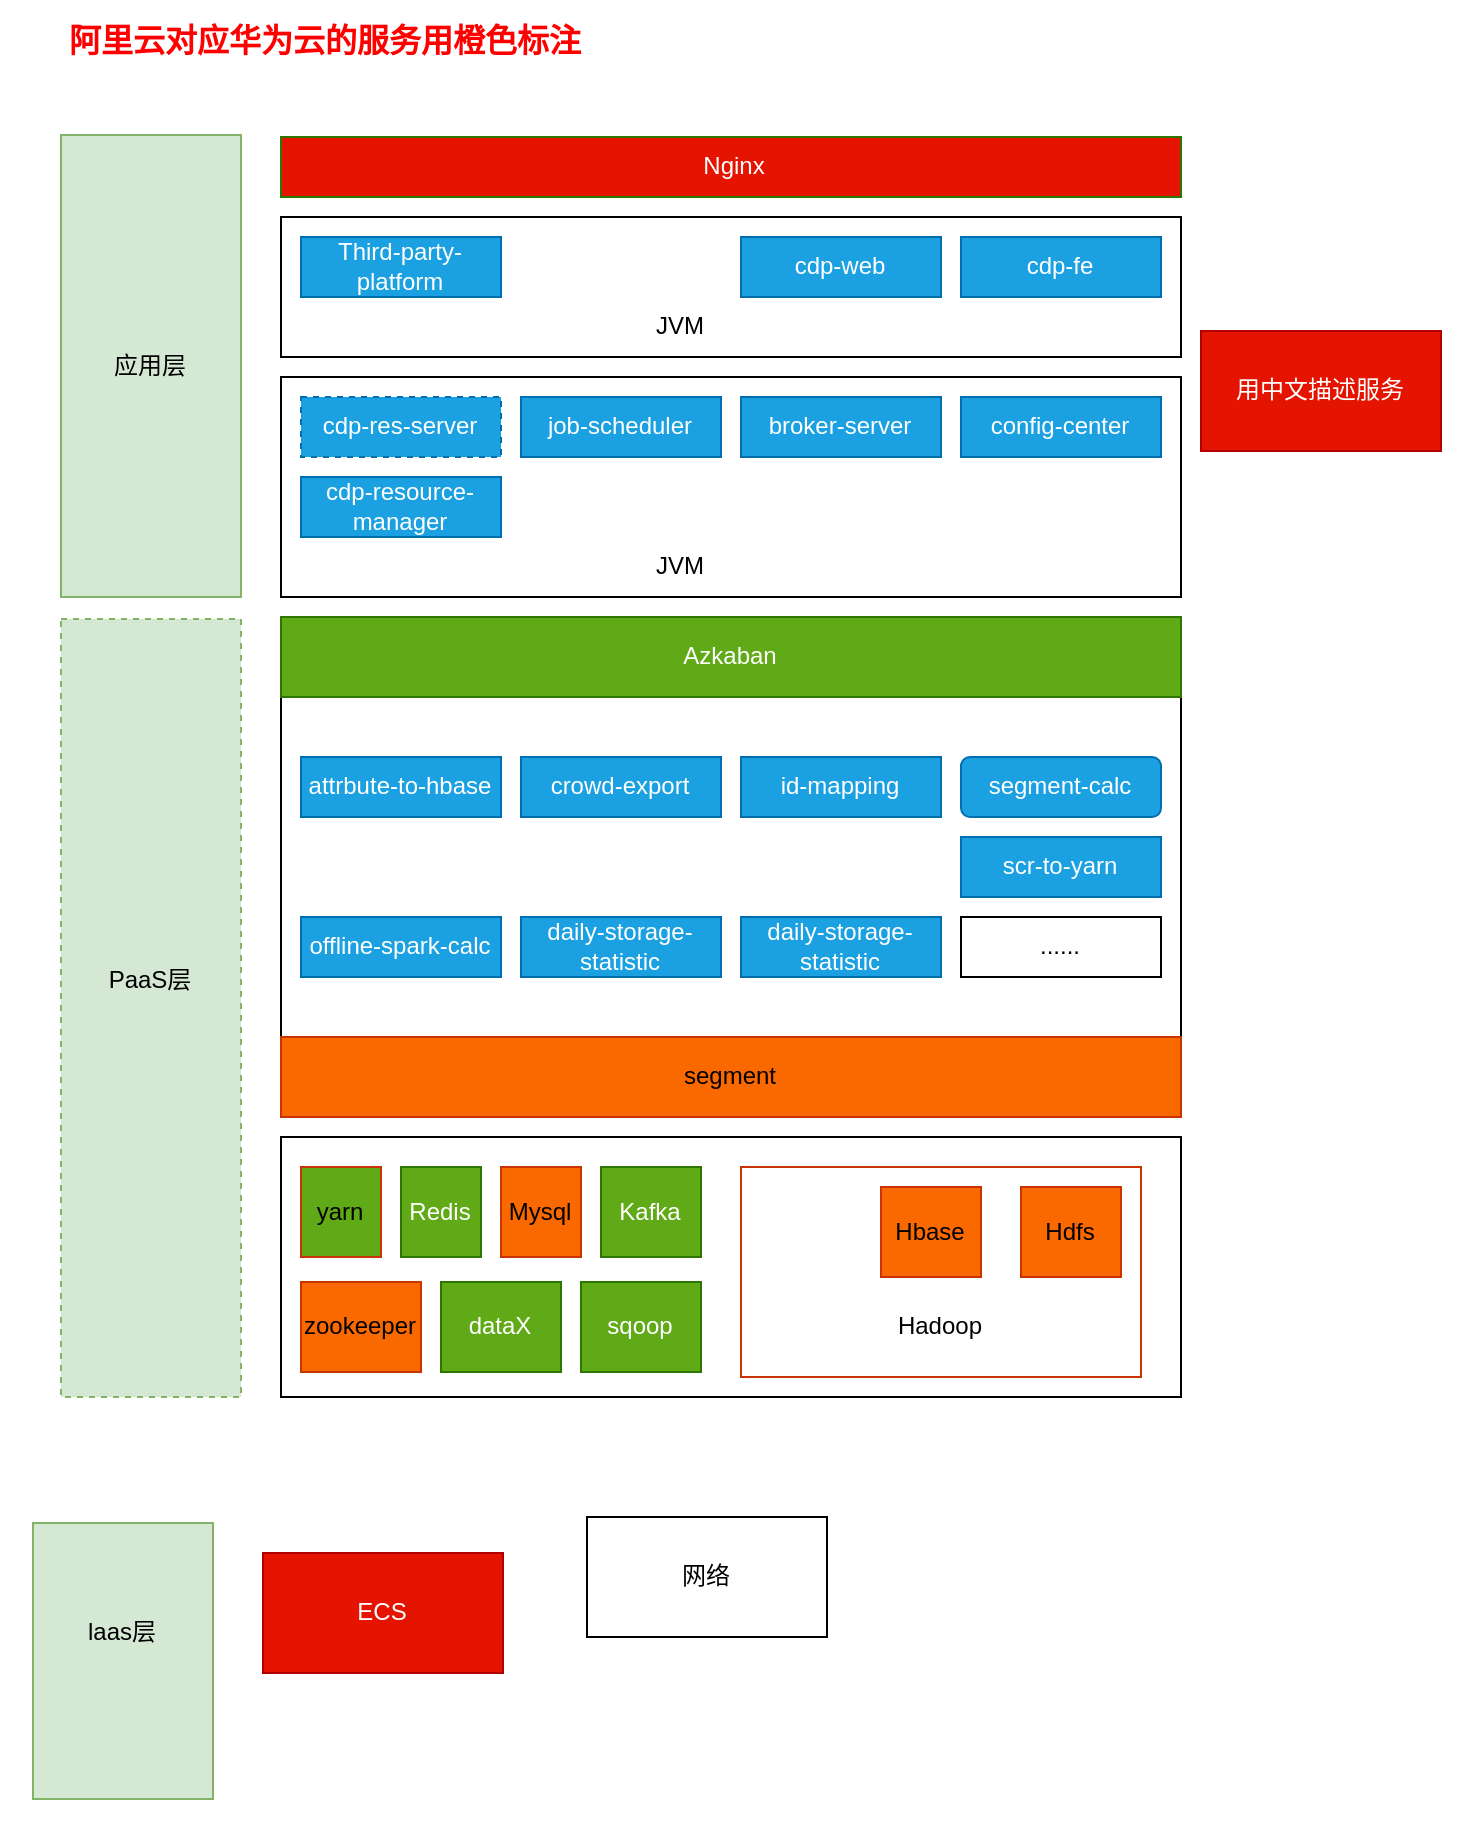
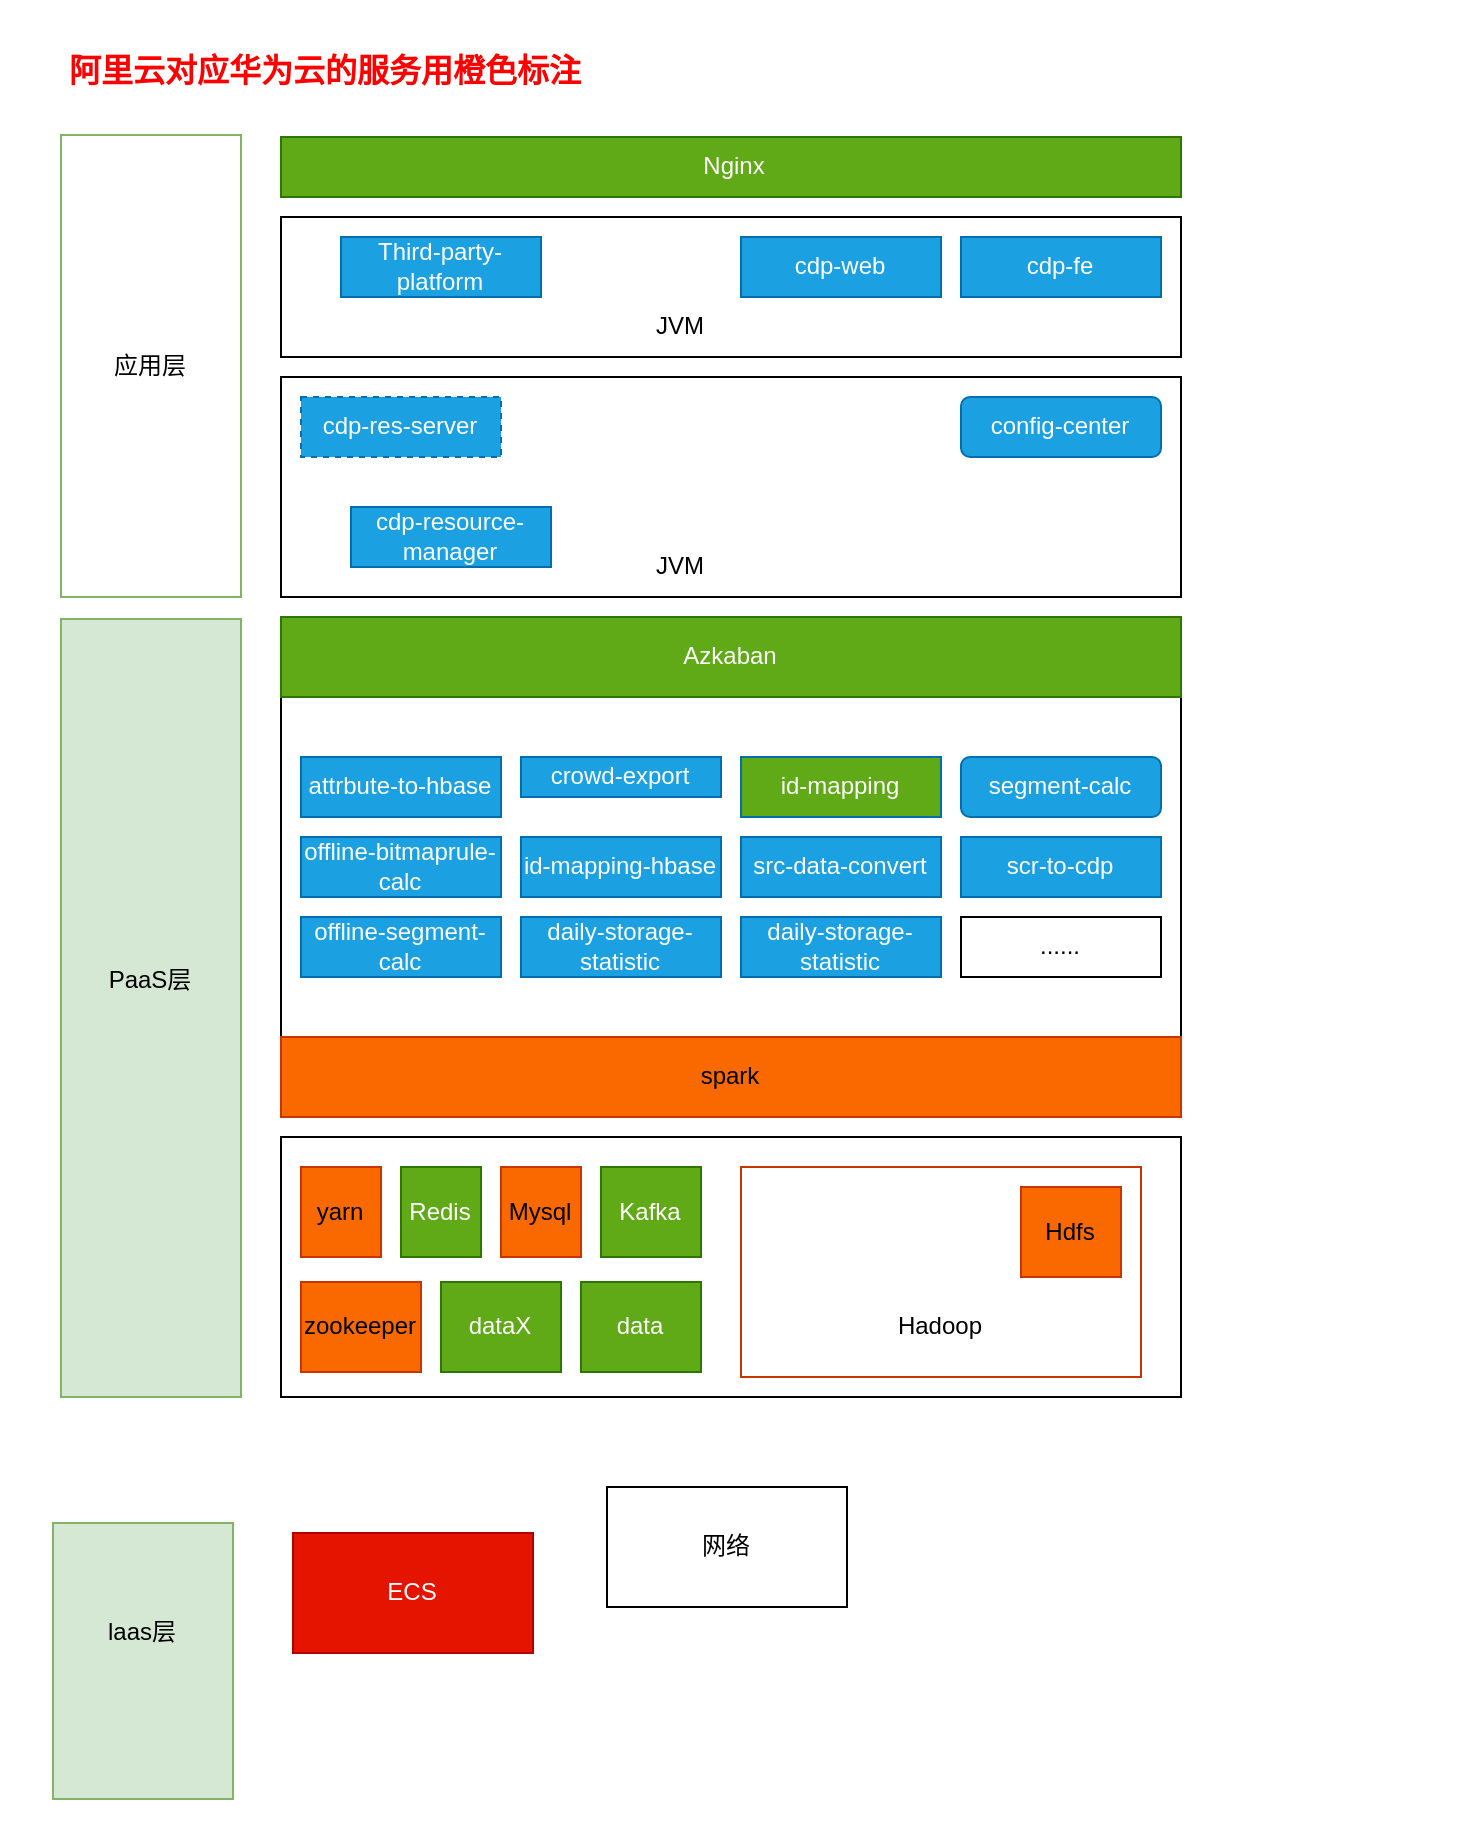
(326, 41) -> (326, 71)
(731, 167) -> (731, 167)
(401, 267) -> (441, 267)
(151, 366) -> (151, 366)
(1321, 391) -> none
(621, 427) -> none
(841, 427) -> none
(1061, 427) -> (1061, 427)
(401, 507) -> (451, 537)
(621, 787) -> (621, 777)
(841, 787) -> (841, 787)
none -> (401, 867)
none -> (621, 867)
none -> (841, 867)
(1061, 867) -> (1061, 867)
(401, 947) -> (401, 947)
(151, 1008) -> (151, 1008)
(731, 1077) -> (731, 1077)
(341, 1212) -> (341, 1212)
(931, 1232) -> none
(641, 1327) -> (641, 1327)
(707, 1577) -> (727, 1547)
(383, 1613) -> (413, 1593)
(123, 1661) -> (143, 1661)
